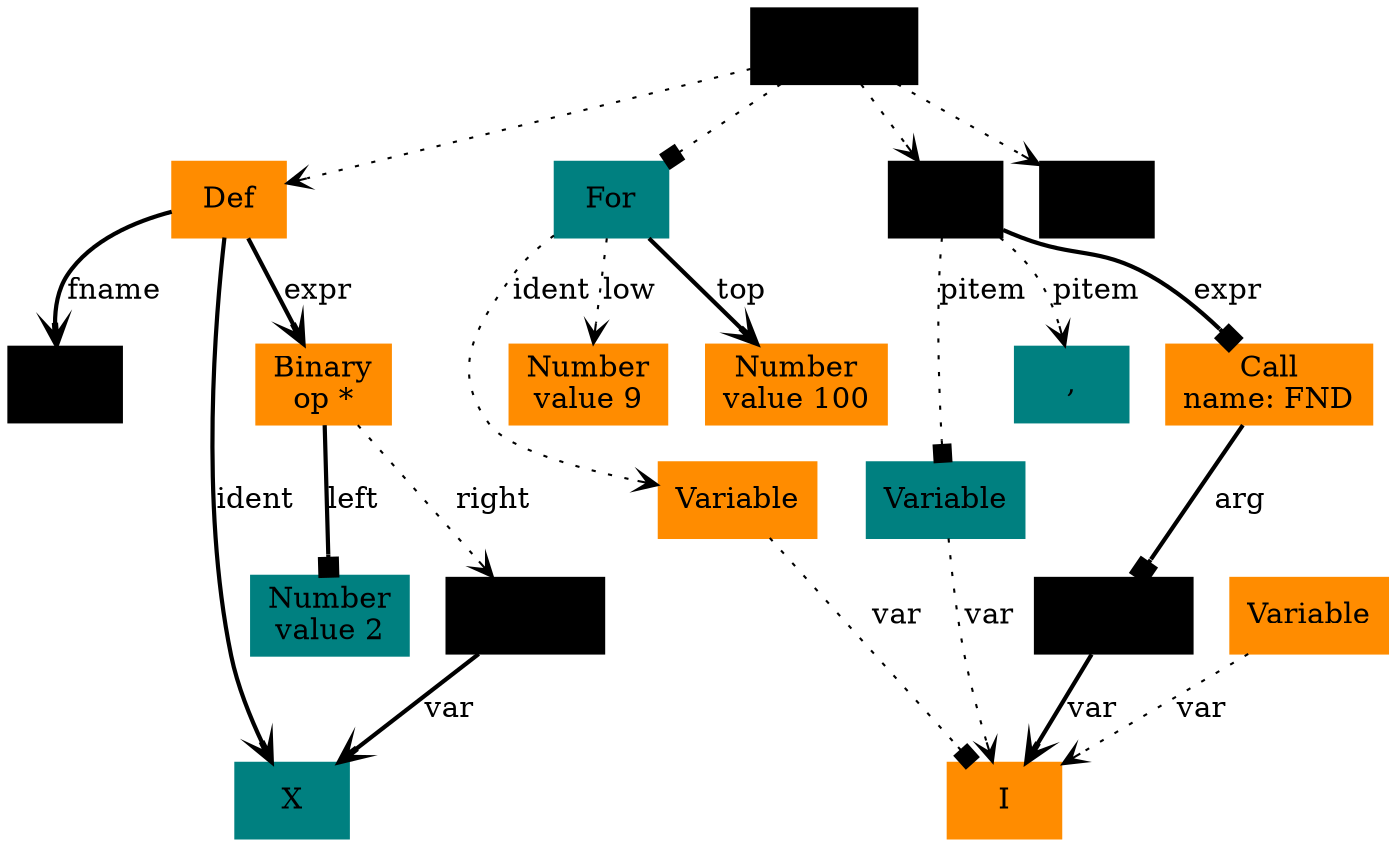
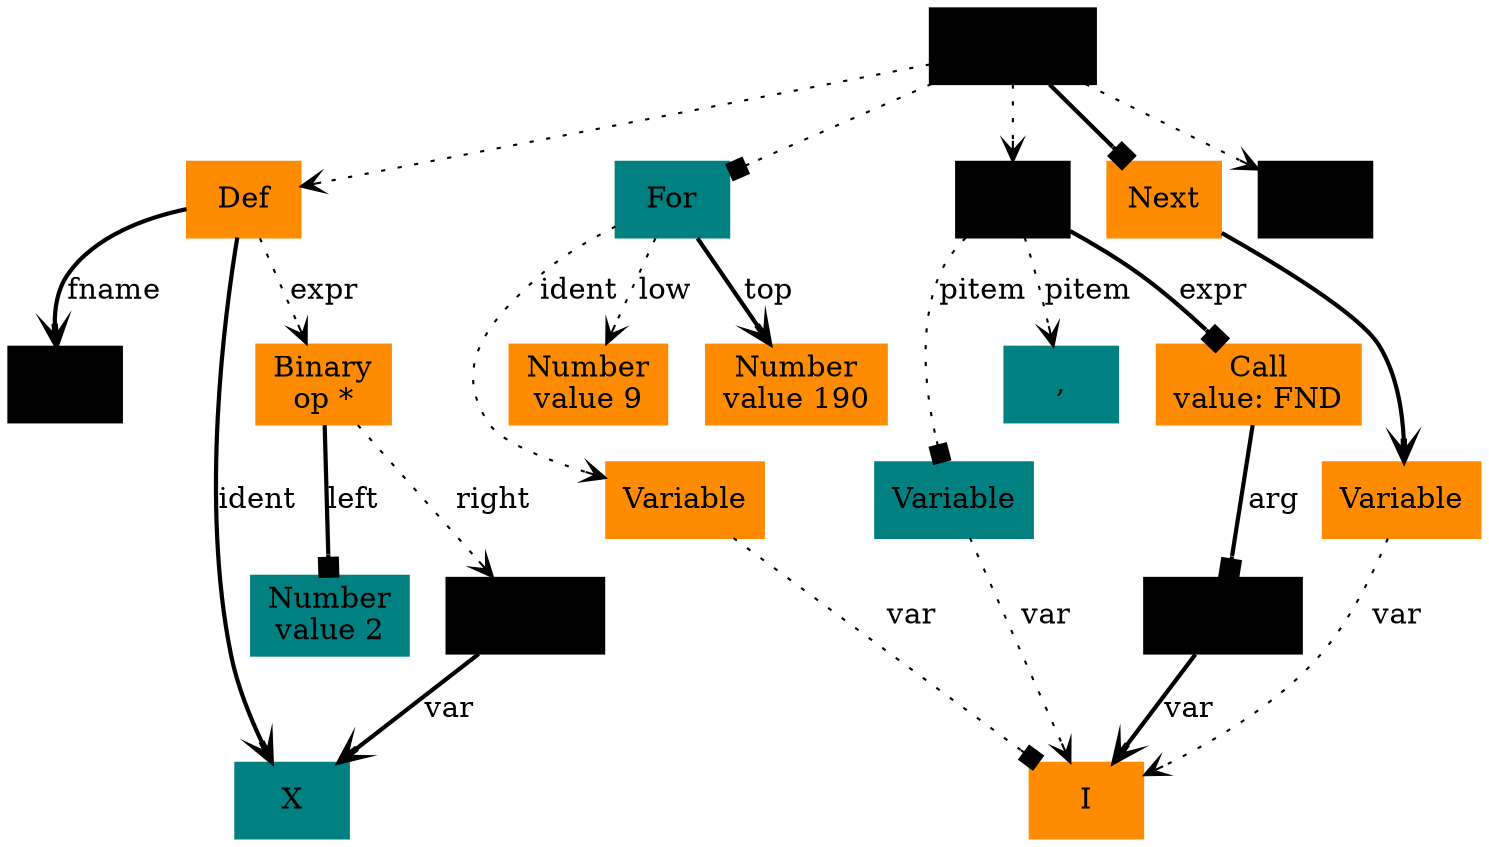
none -> (1164, 200)
(271, 282) -> (279, 281)
(796, 385) -> (796, 385)
(1269, 385) -> (1259, 385)
